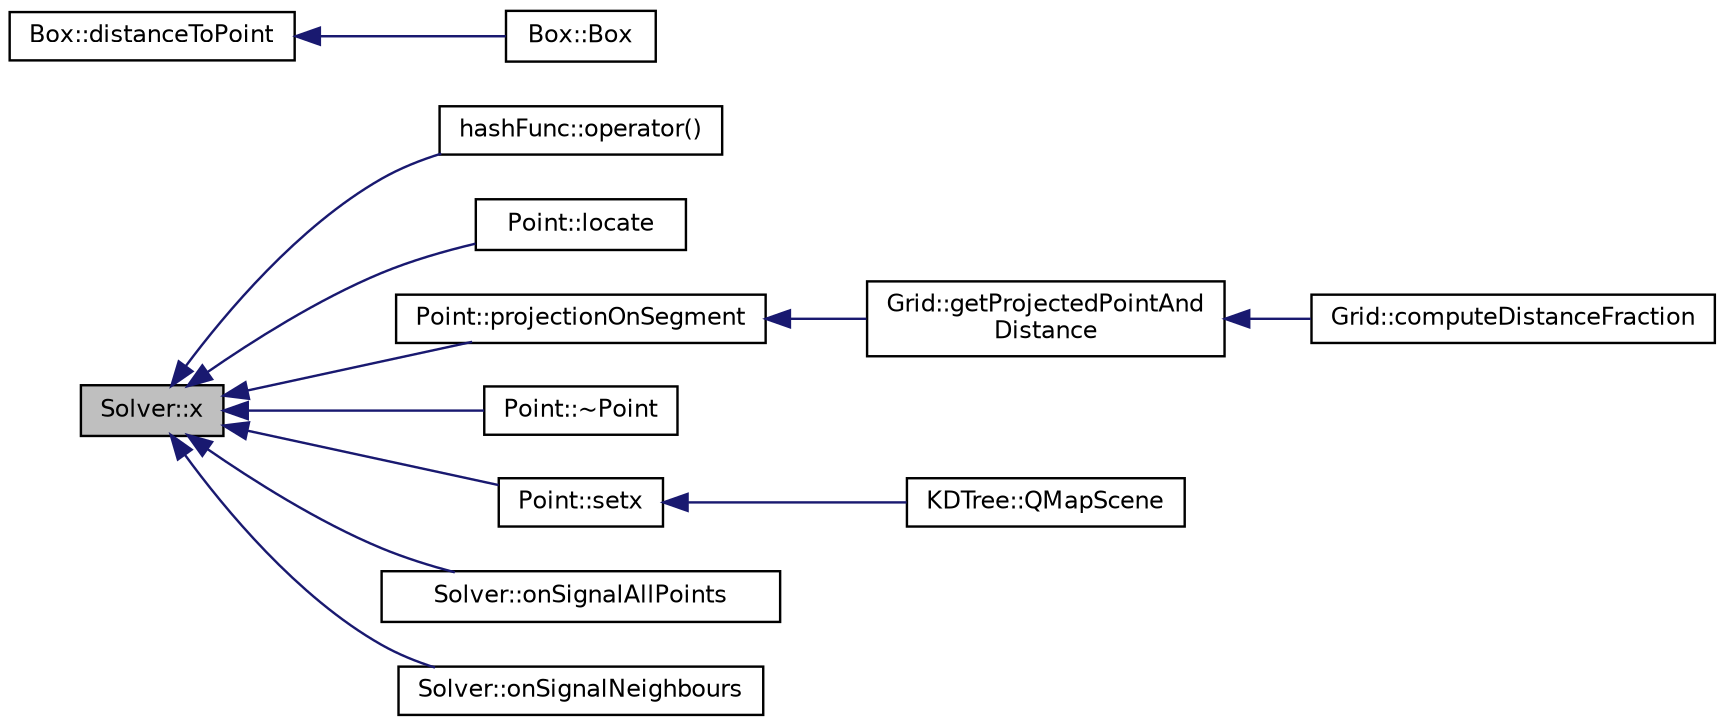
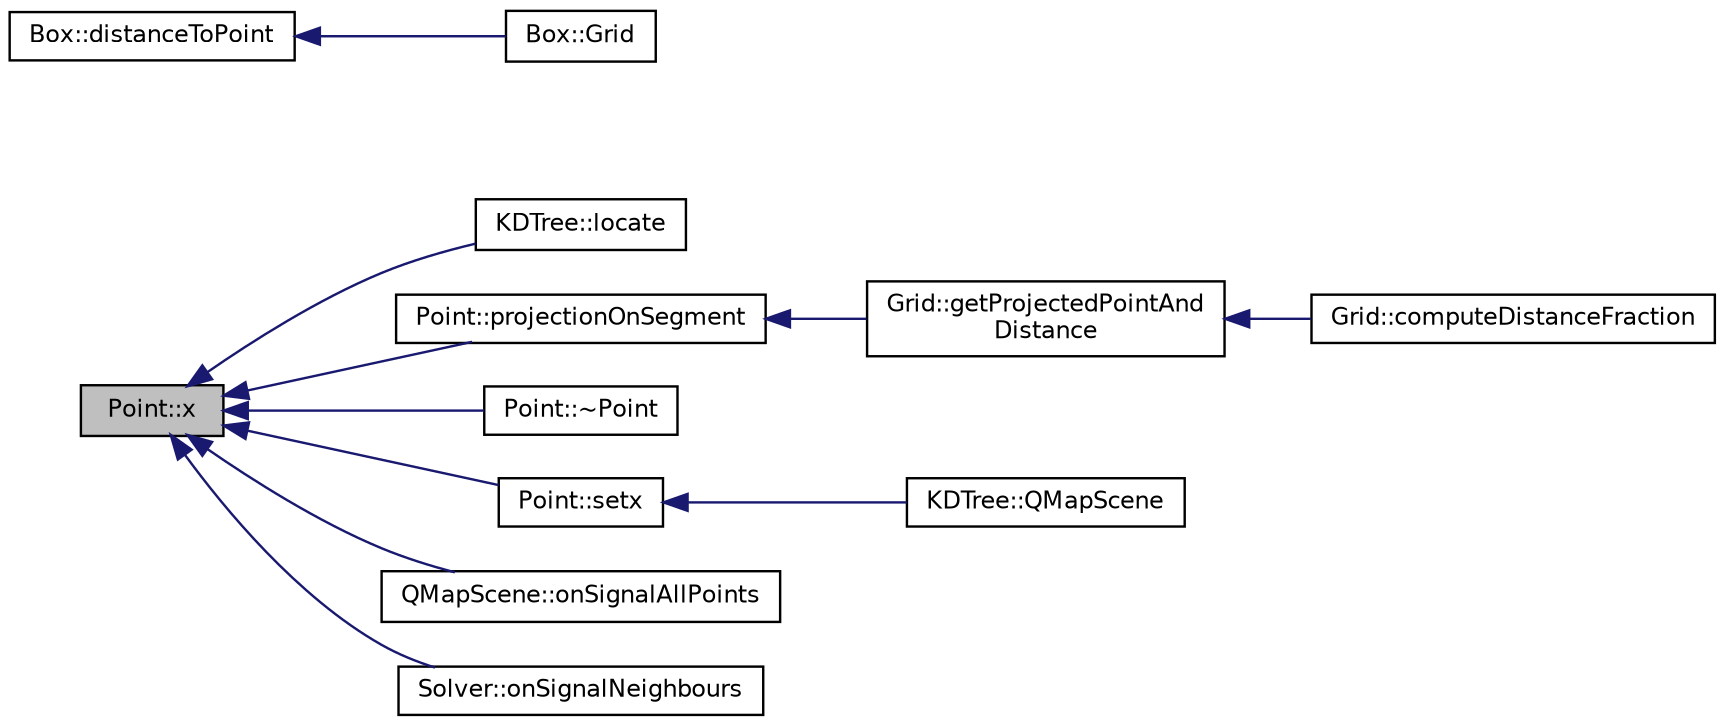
(581, 36) -> (581, 36)
(581, 130) -> none
(581, 225) -> (581, 225)
(152, 411) -> (152, 411)
(581, 597) -> (581, 597)
